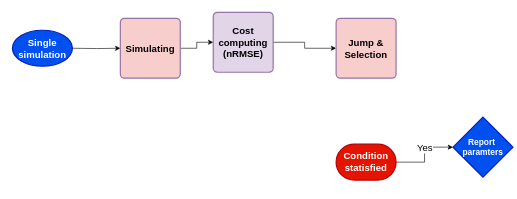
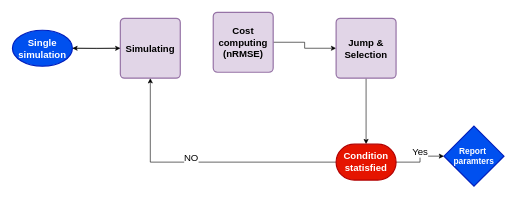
(198, 42) -> (119, 48)
(150, 48) -> (150, 48)
(366, 48) -> (366, 48)
none -> (366, 138)
(483, 147) -> (474, 156)
none -> (190, 162)
